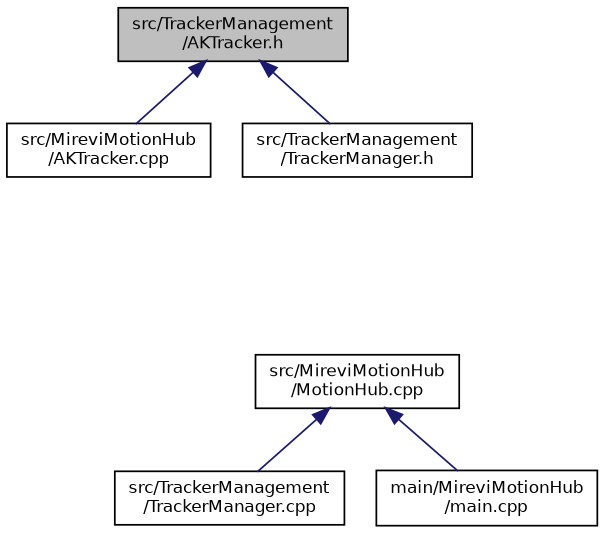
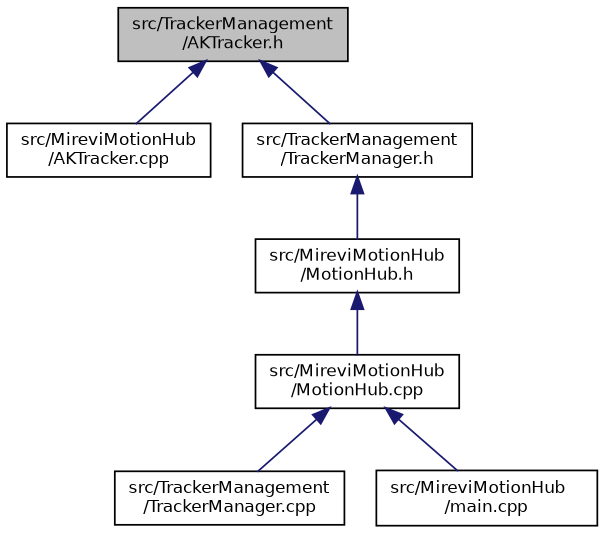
none -> (357, 266)
(487, 498) -> (487, 498)
